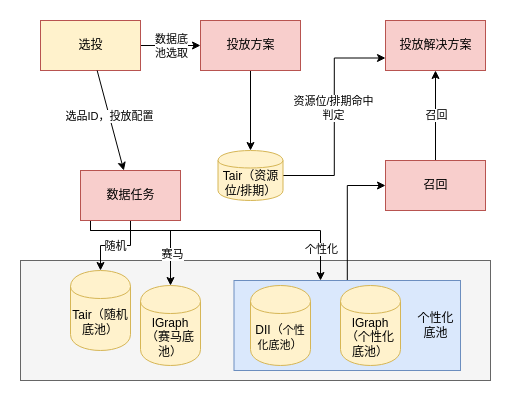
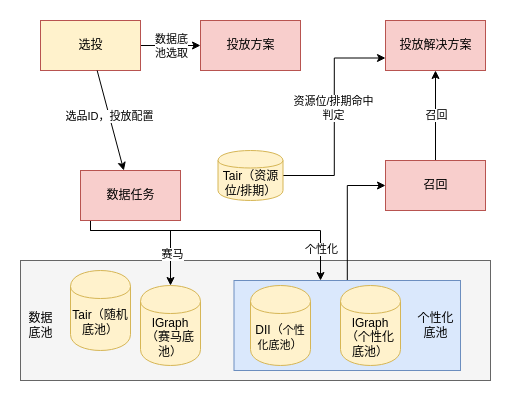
(251, 107) -> none
(120, 246) -> none
none -> (41, 326)
